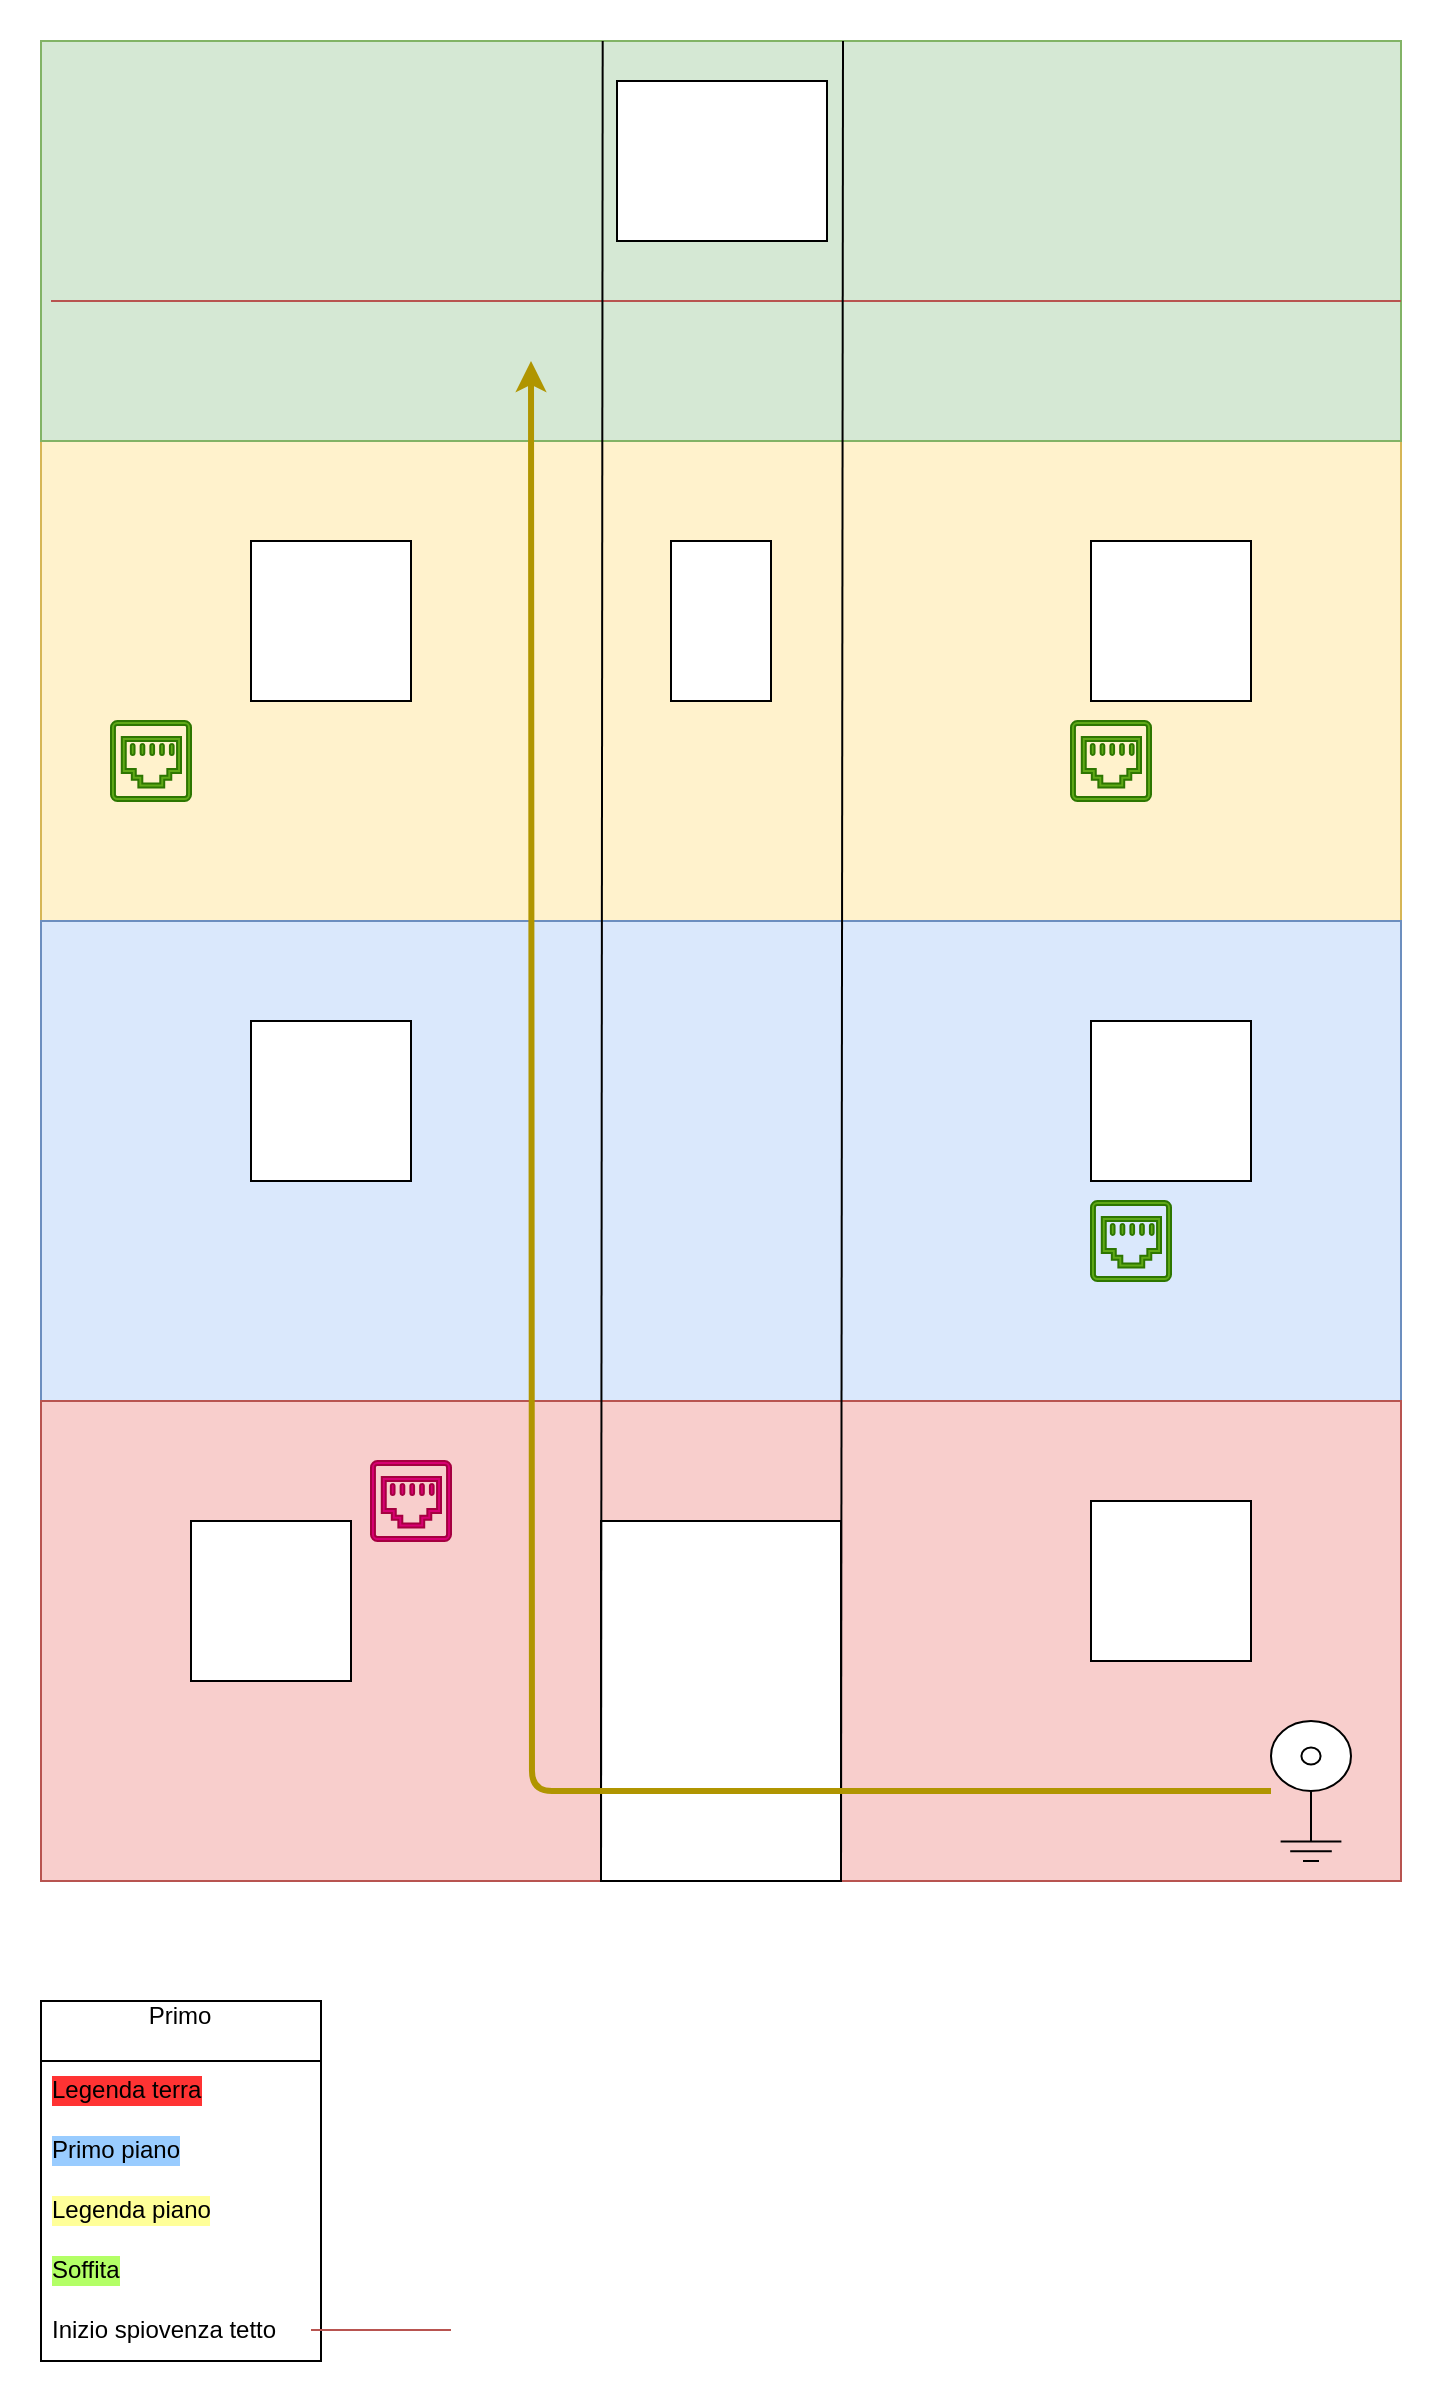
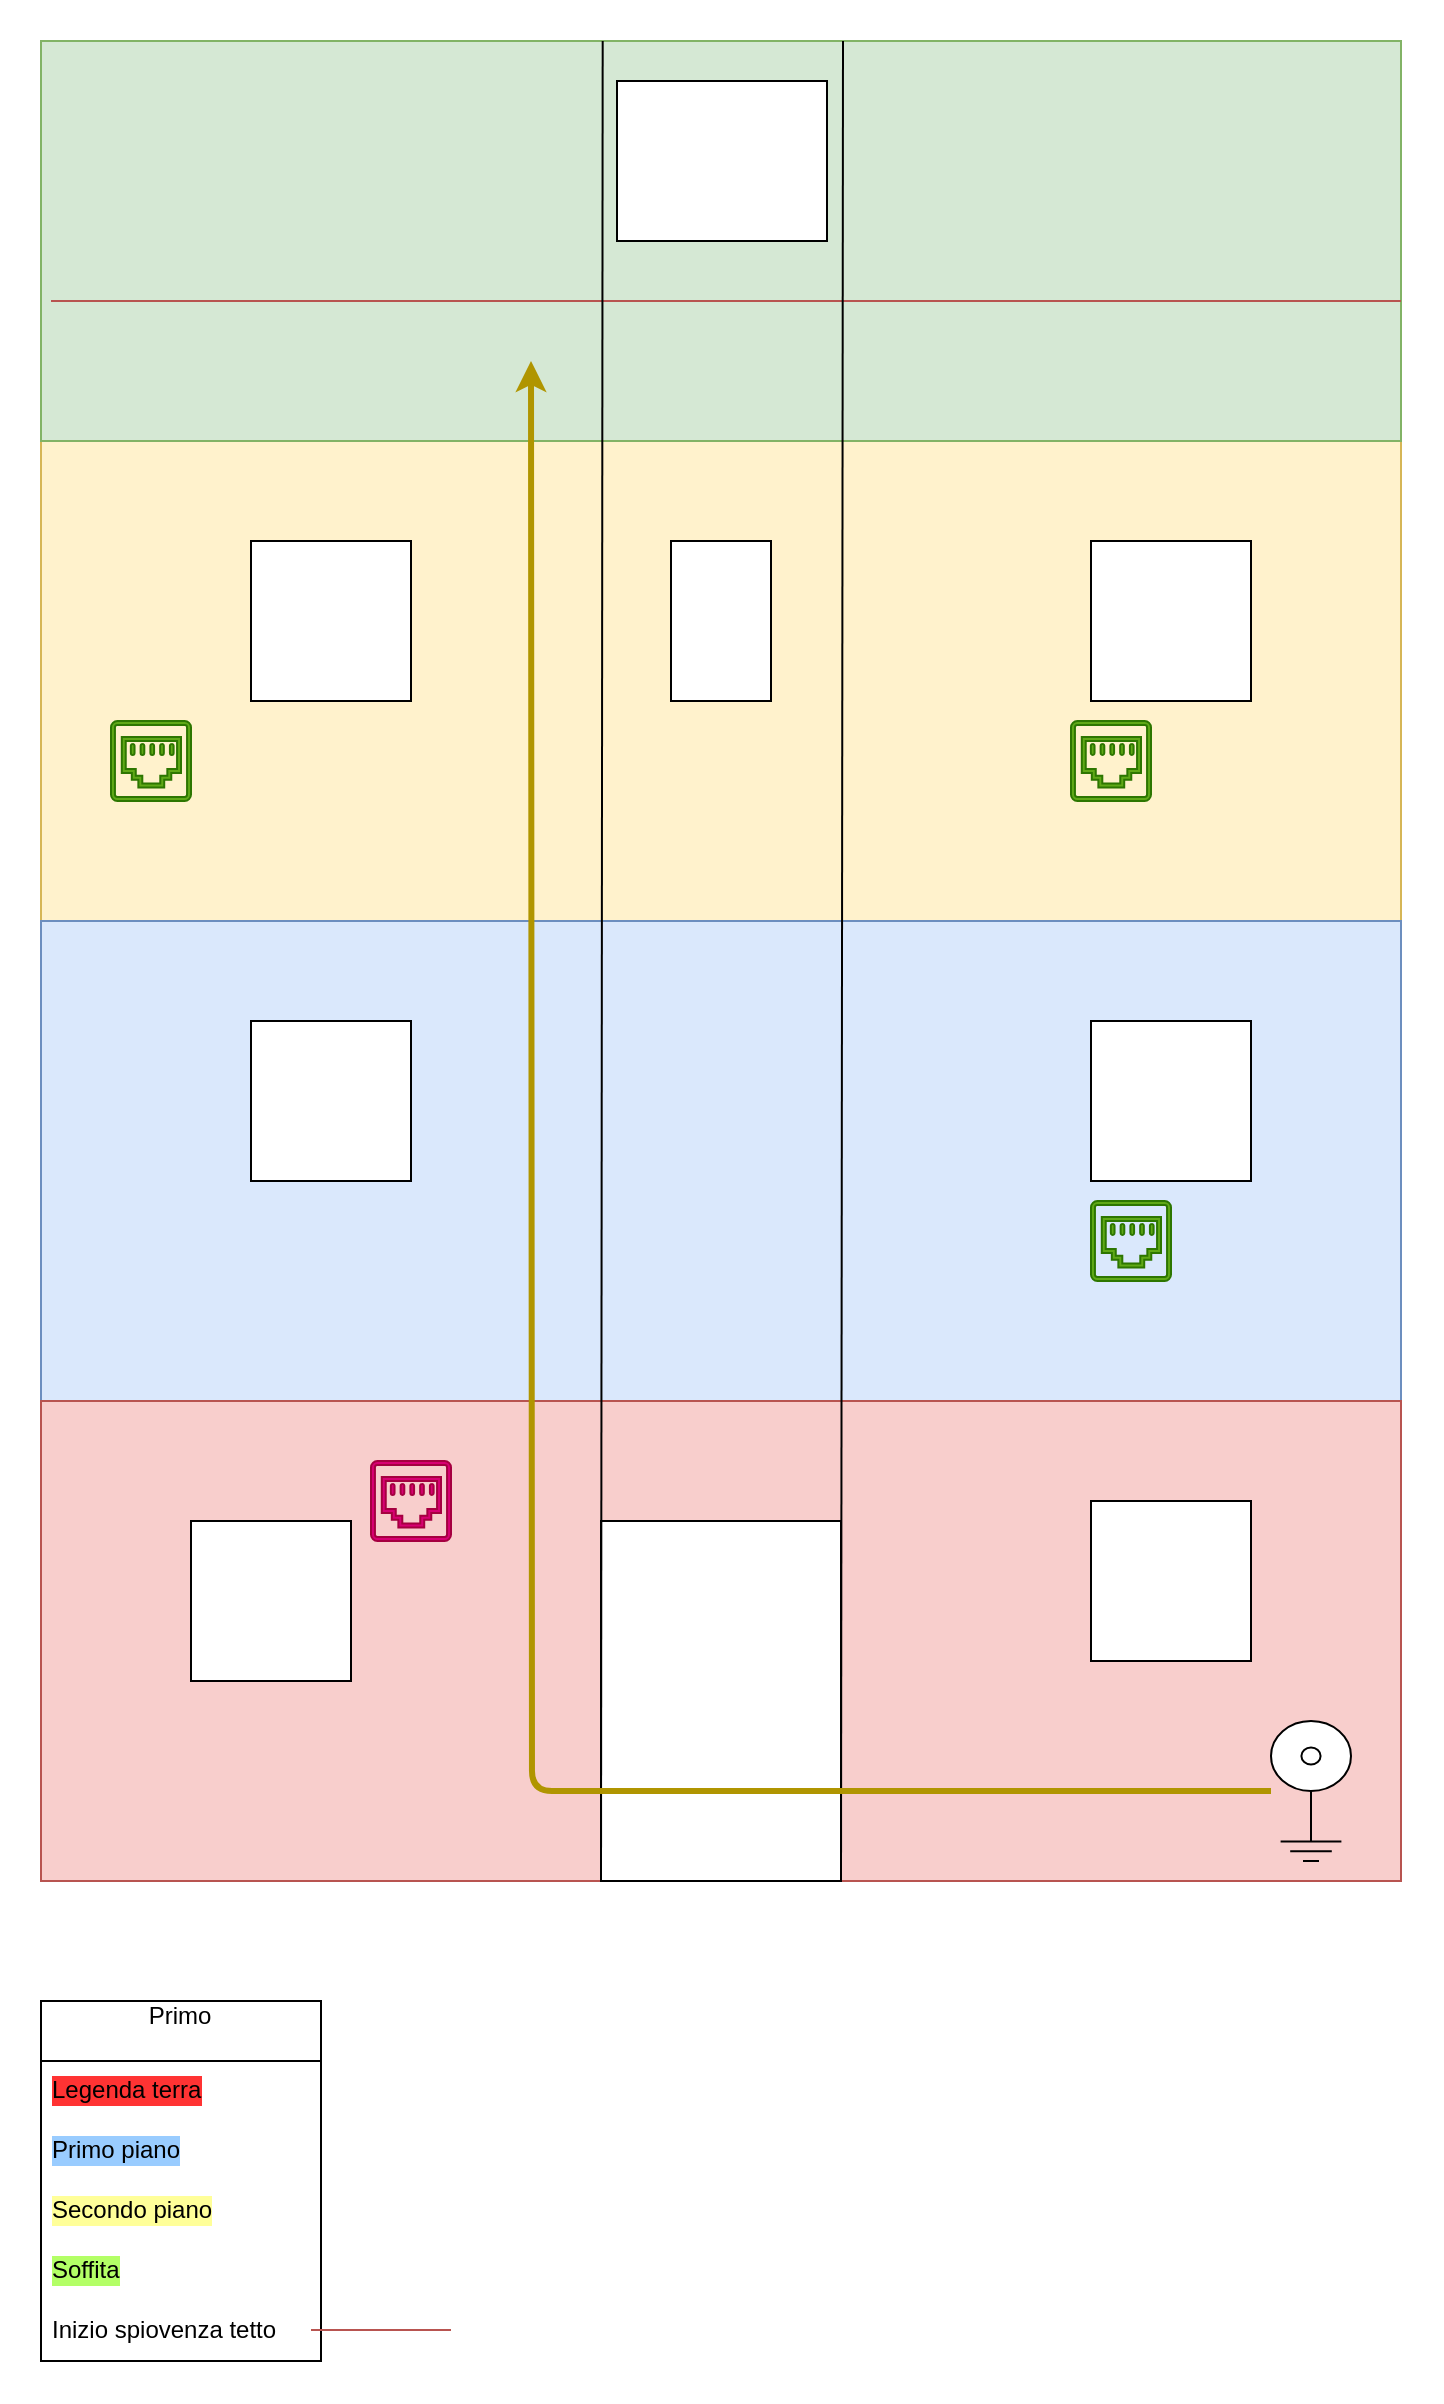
(134, 2211) -> (134, 2211)
